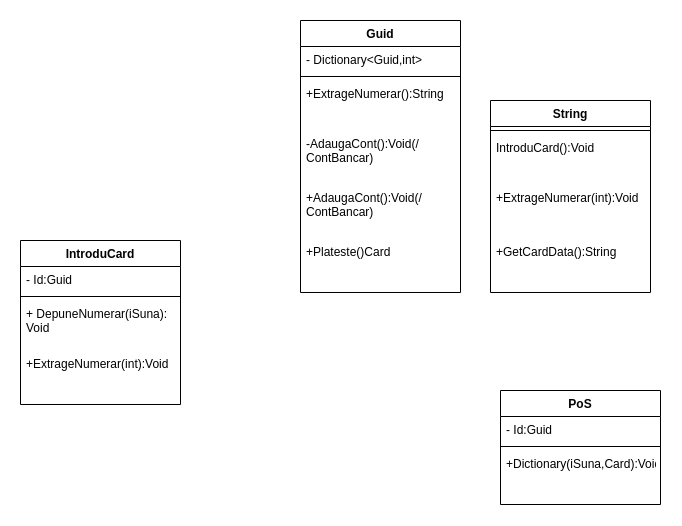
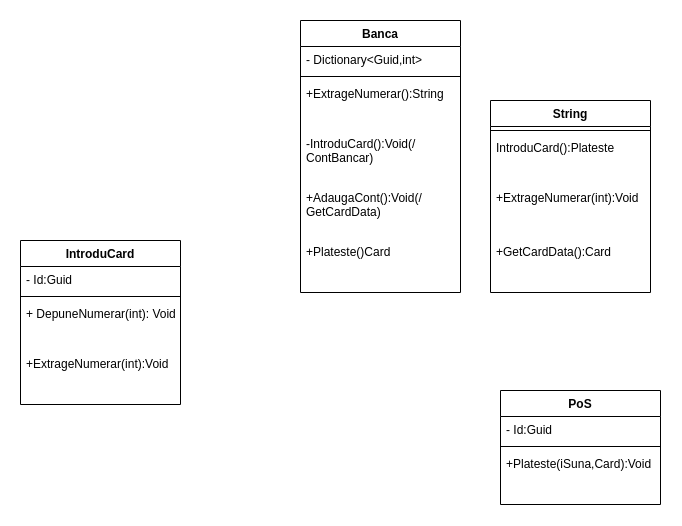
(381, 35) -> (381, 35)
(554, 149) -> (567, 149)
(382, 152) -> (382, 152)
(382, 206) -> (382, 206)
(564, 253) -> (559, 253)
(102, 322) -> (102, 322)
(582, 472) -> (582, 472)
